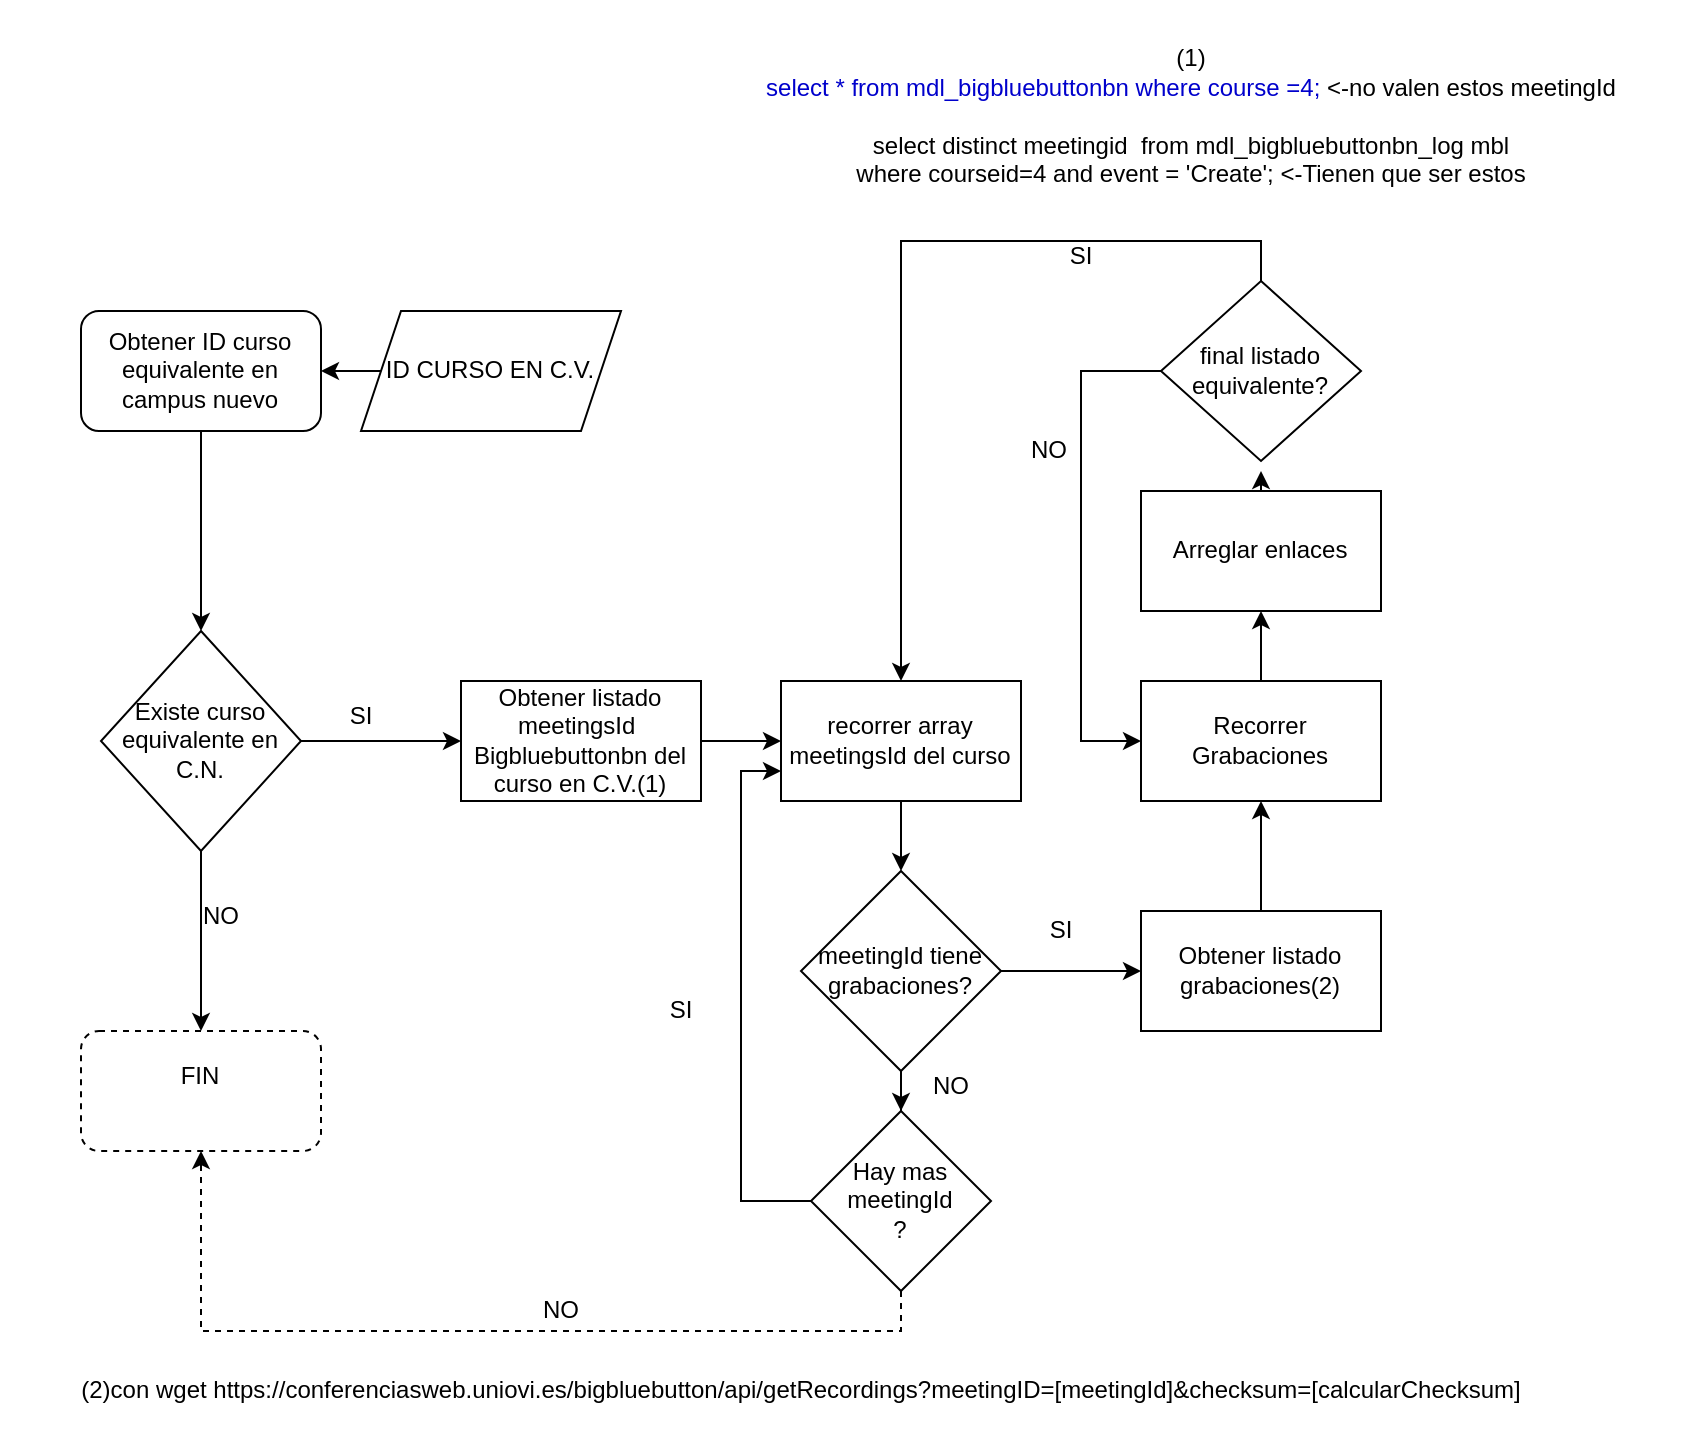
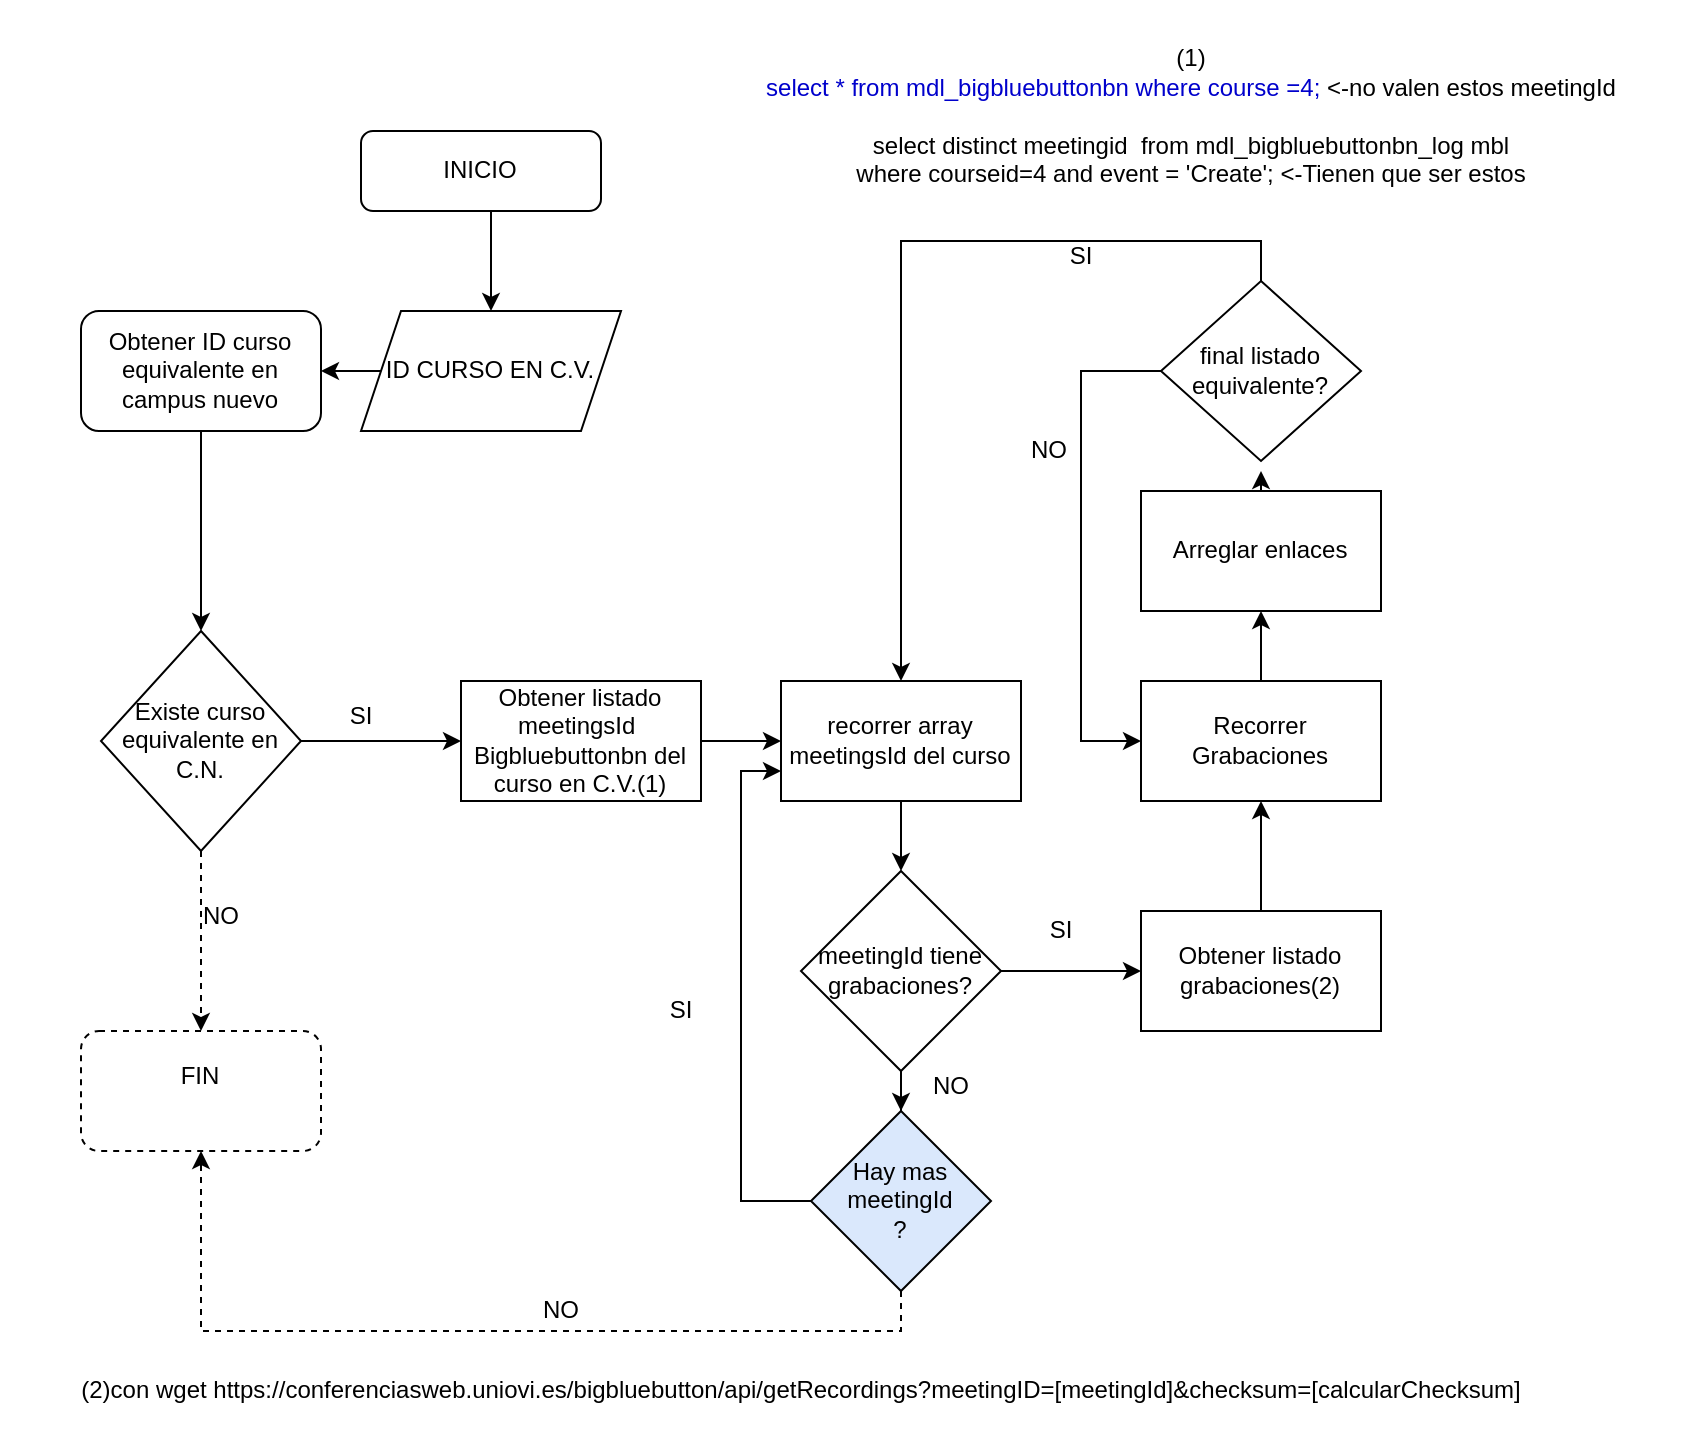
none -> (481, 171)
none -> (491, 249)
(201, 936) -> (201, 936)
(901, 1201) -> (901, 1201)
